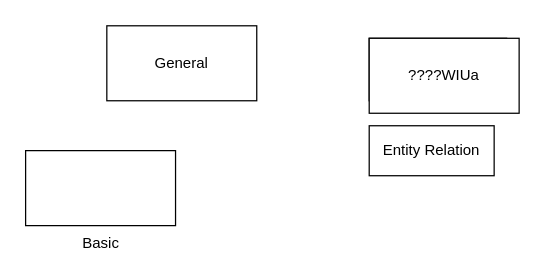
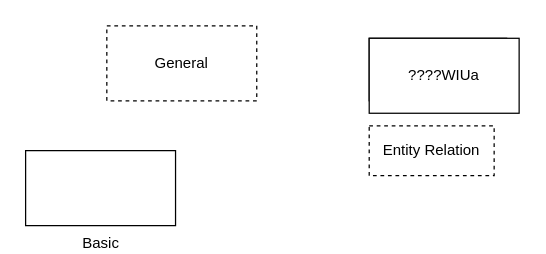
(182, 63) -> (182, 63)
(432, 151) -> (432, 151)
